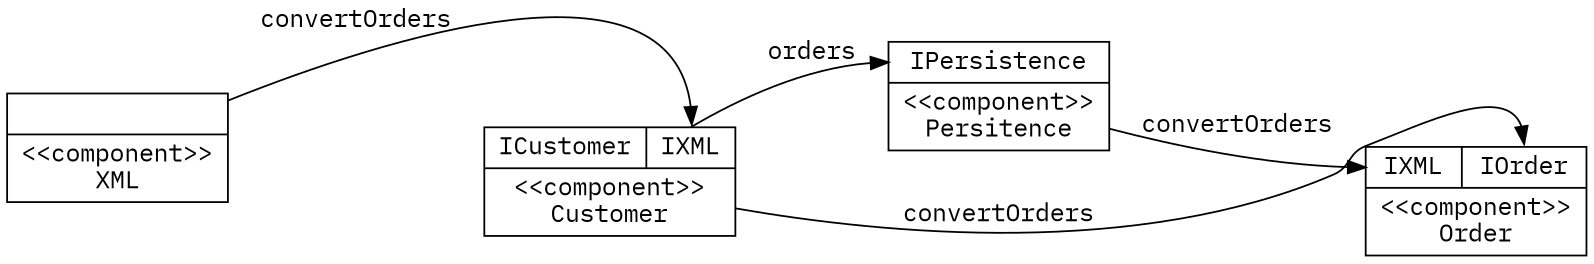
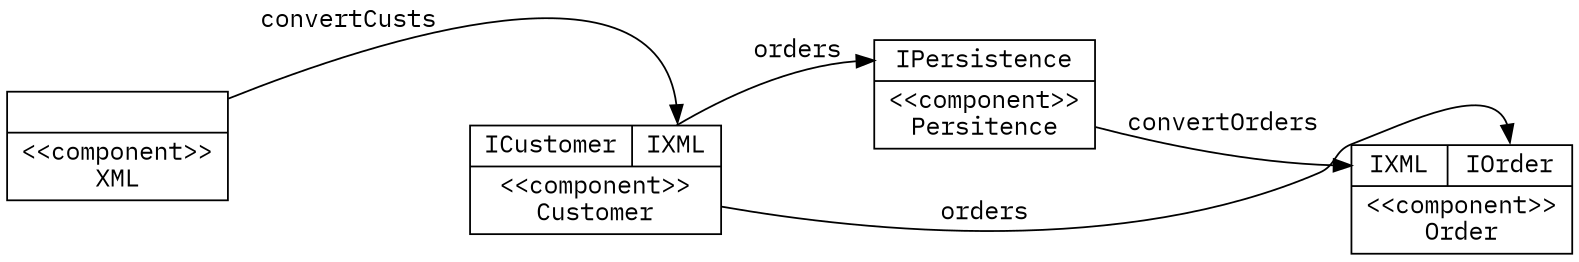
(356, 20) -> (349, 20)
(999, 215) -> (985, 213)
